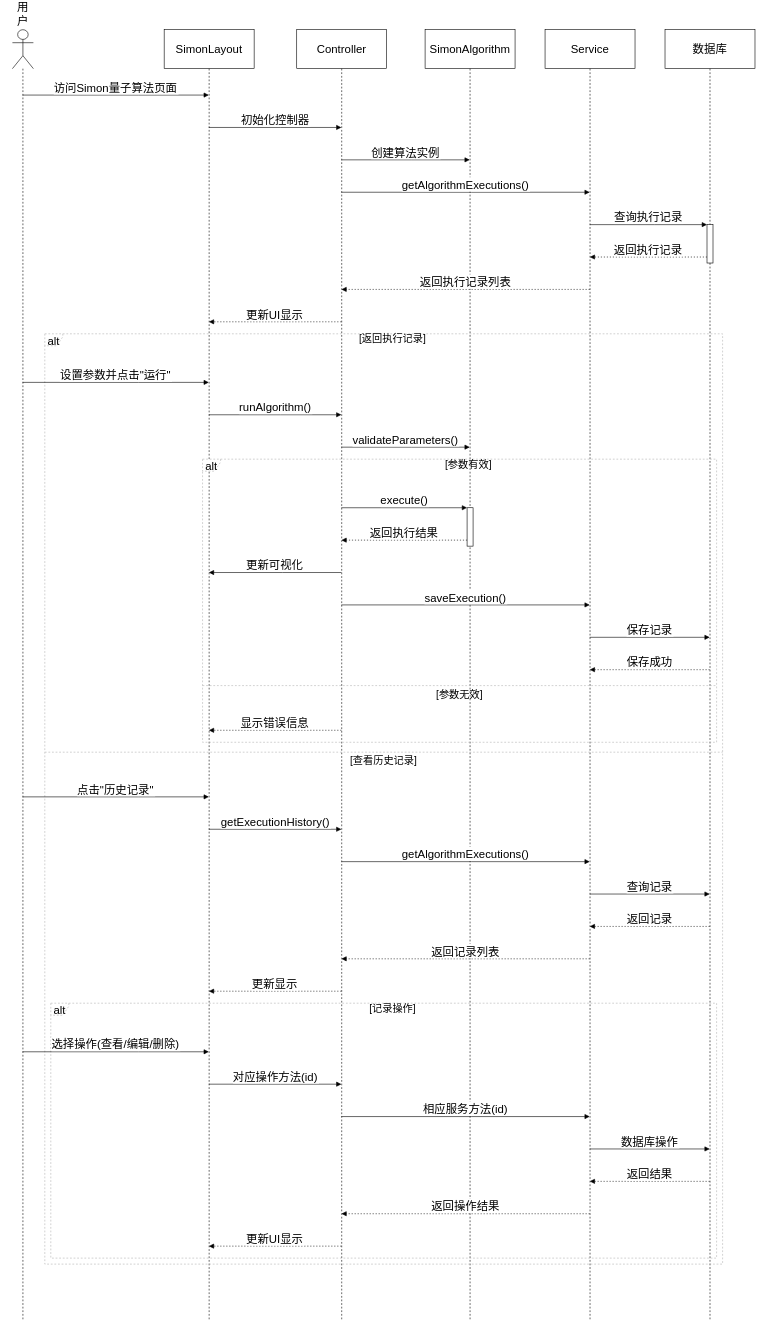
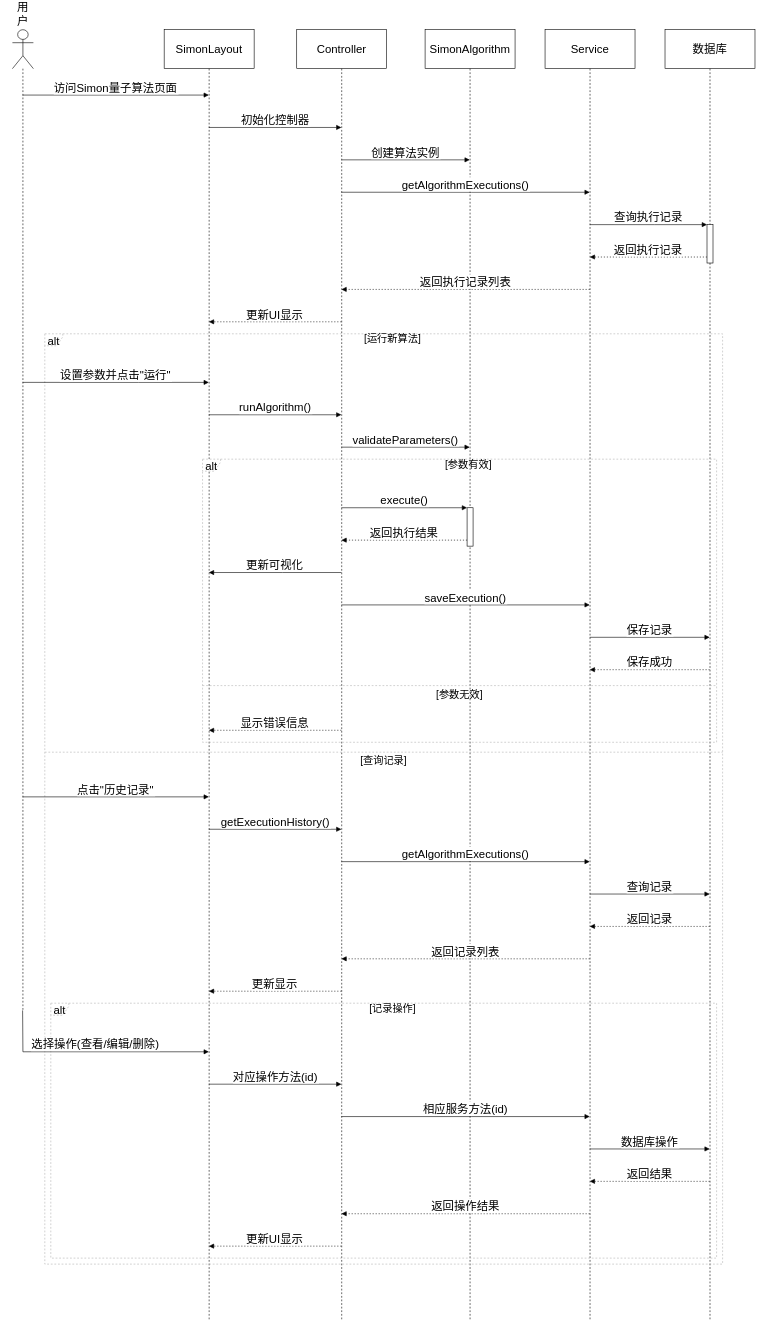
(393, 340) -> (393, 340)
(23, 676) -> (23, 520)
(384, 762) -> (384, 762)
